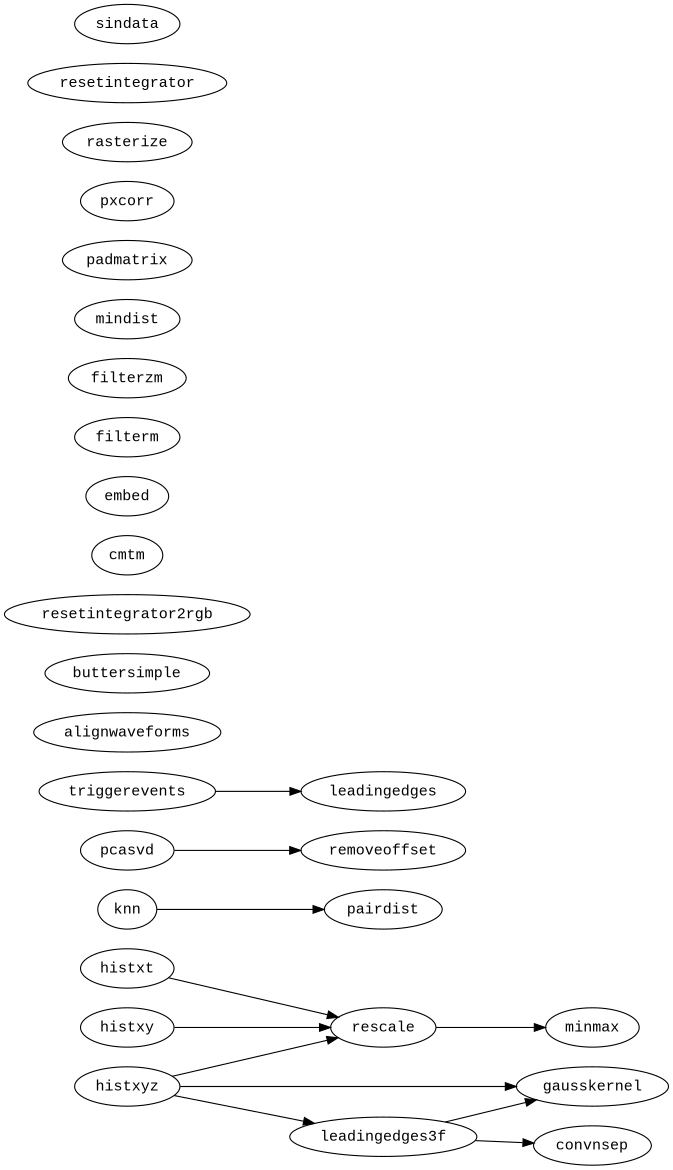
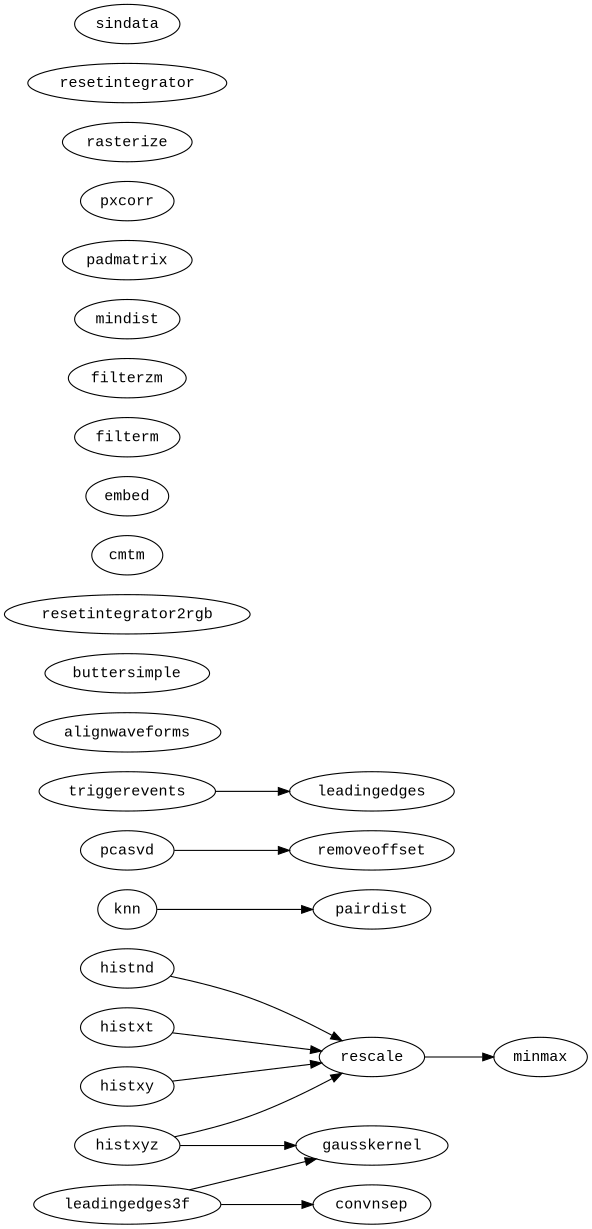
none -> (127, 968)
(239, 1108) -> none
